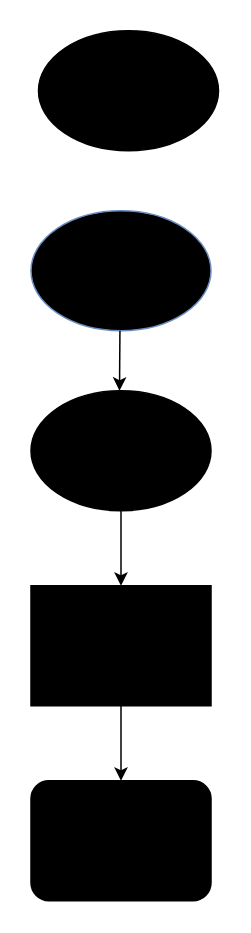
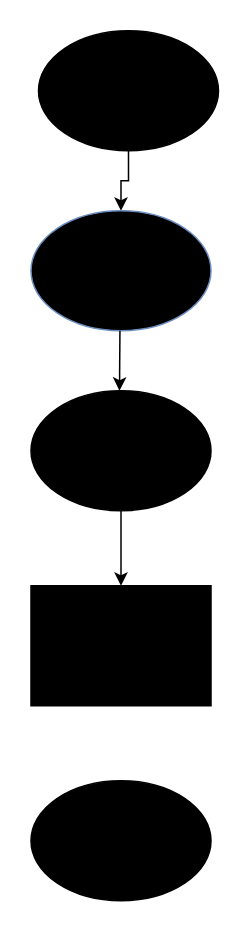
none -> (128, 179)
(121, 738) -> none
(121, 841) -> (121, 841)
